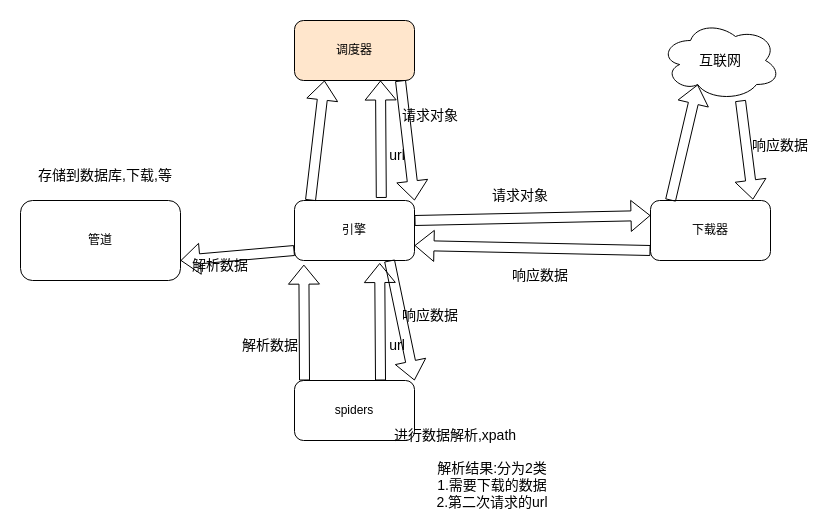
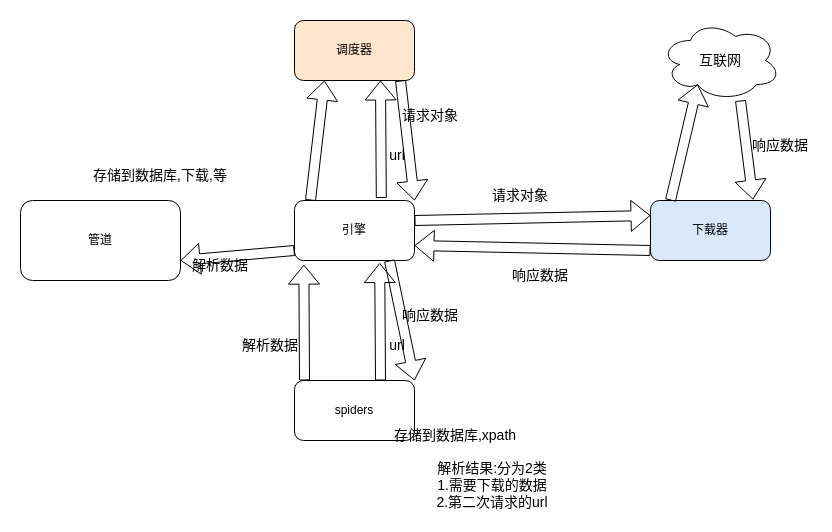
(106, 176) -> (161, 176)
(711, 231) -> (711, 231)
(456, 436) -> (456, 436)
